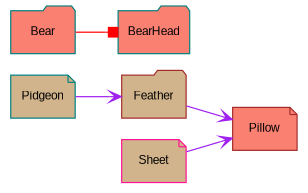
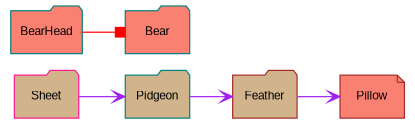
(91, 32) -> (98, 32)
(43, 97) -> (157, 97)
(204, 147) -> (96, 97)
(154, 161) -> (47, 97)
